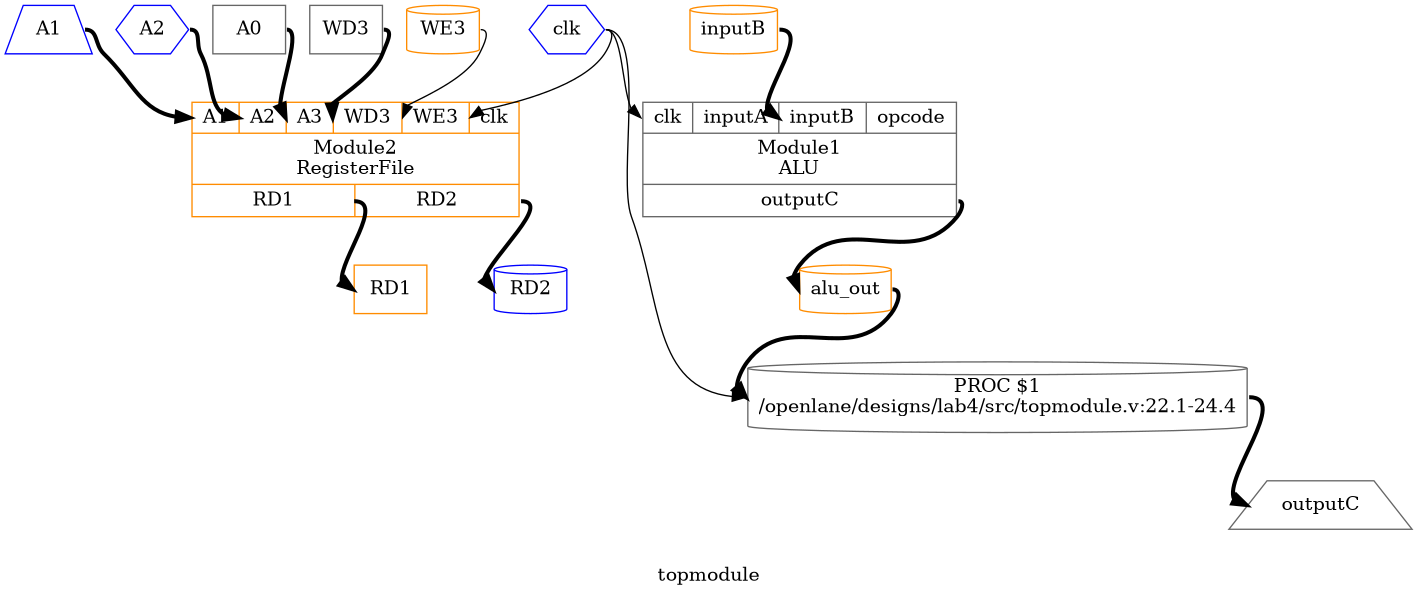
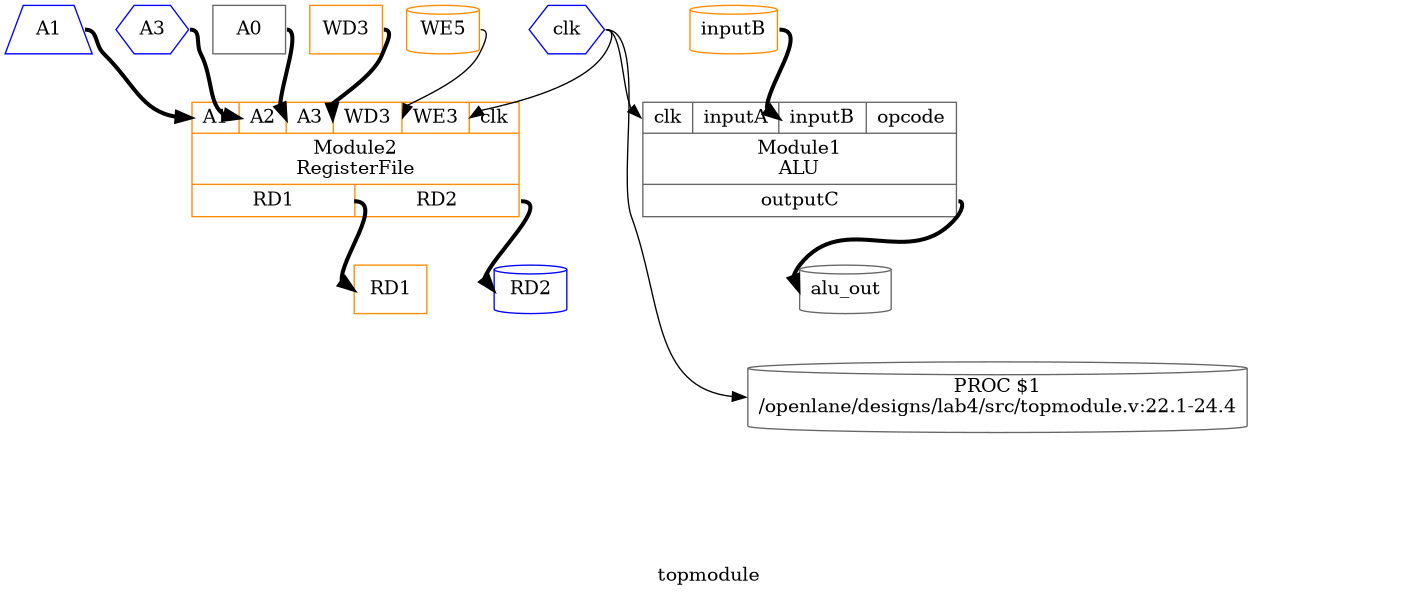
(152, 30) -> (152, 30)
(346, 30) -> (346, 30)
(443, 30) -> (443, 30)
(845, 289) -> (845, 289)
(820, 338) -> none
(1320, 505) -> none
